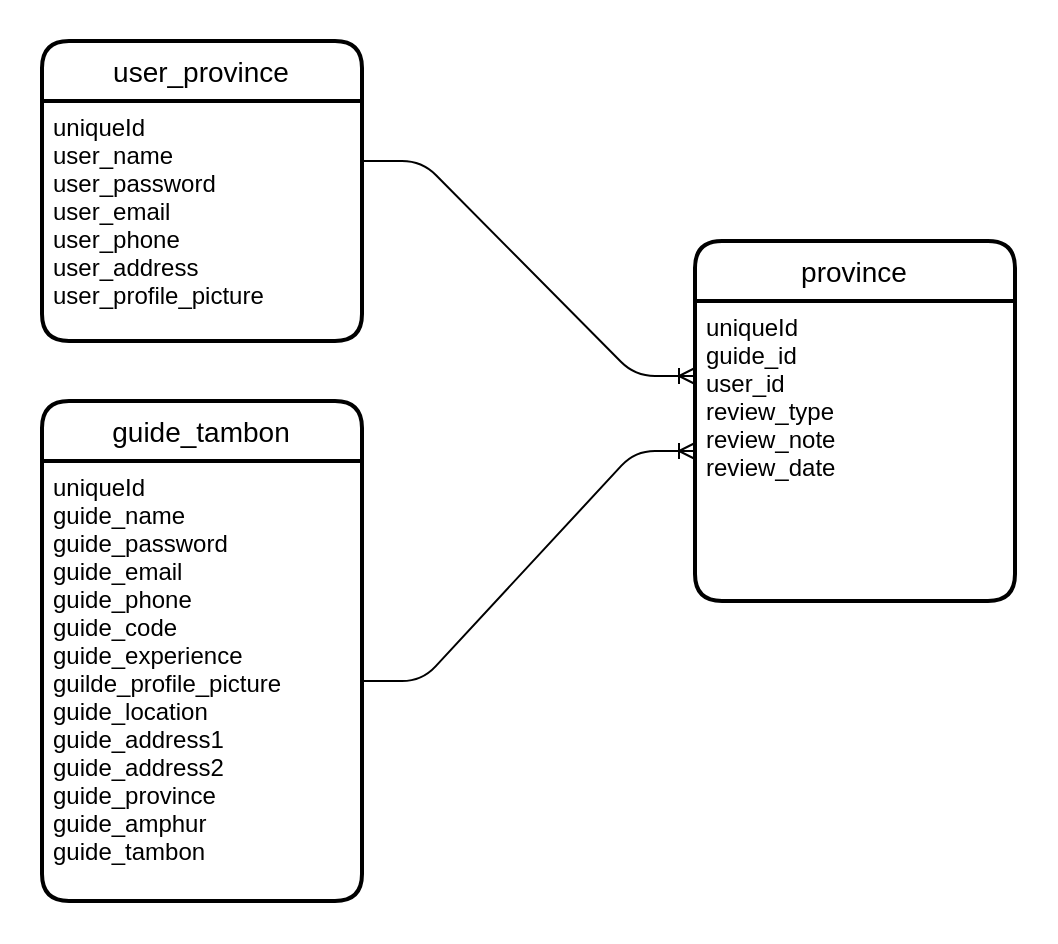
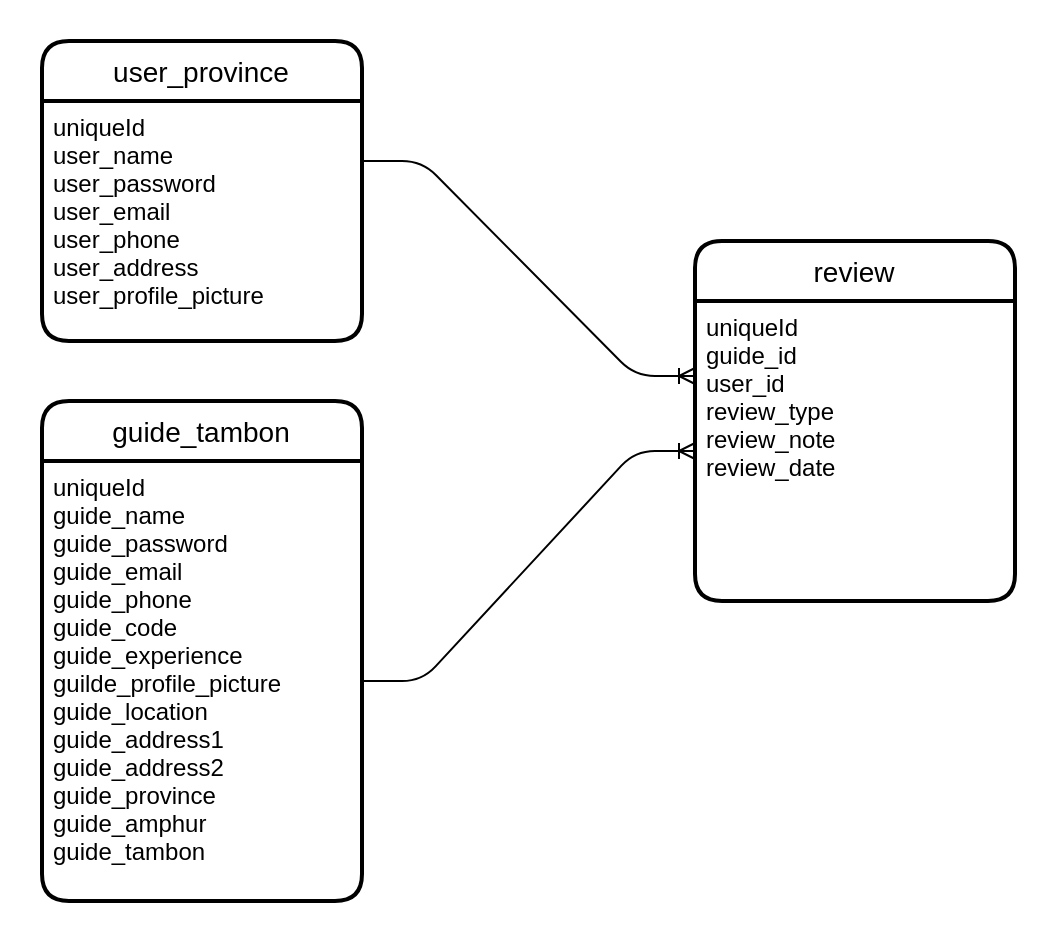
(854, 273) -> (854, 273)
